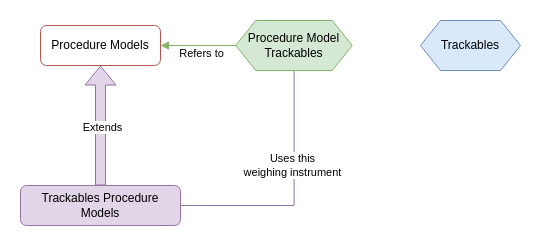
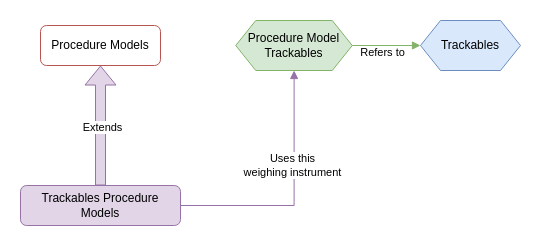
(203, 46) -> none
none -> (382, 46)
(294, 76) -> (294, 80)
